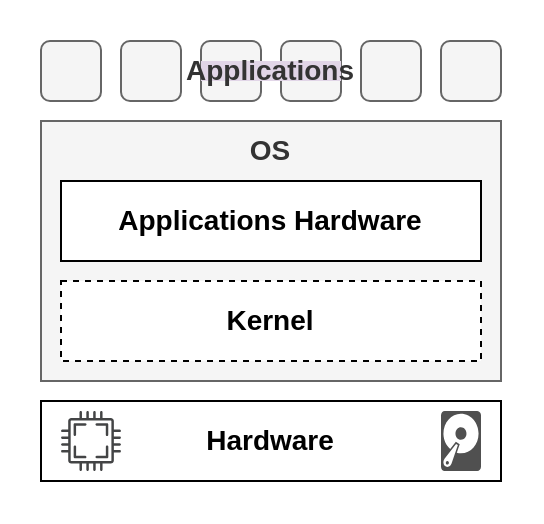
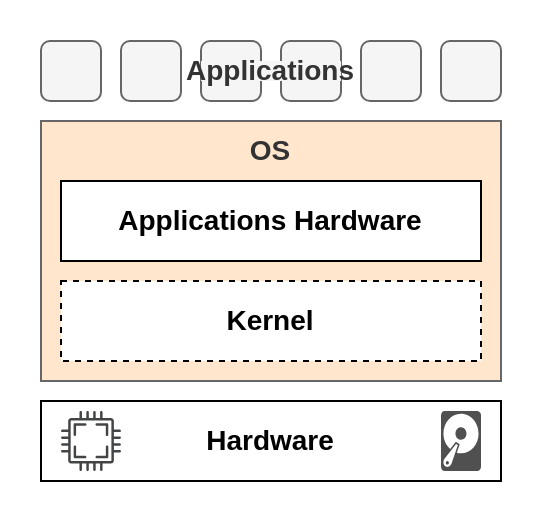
(271, 71) -> (271, 71)
(271, 152) -> (271, 152)
